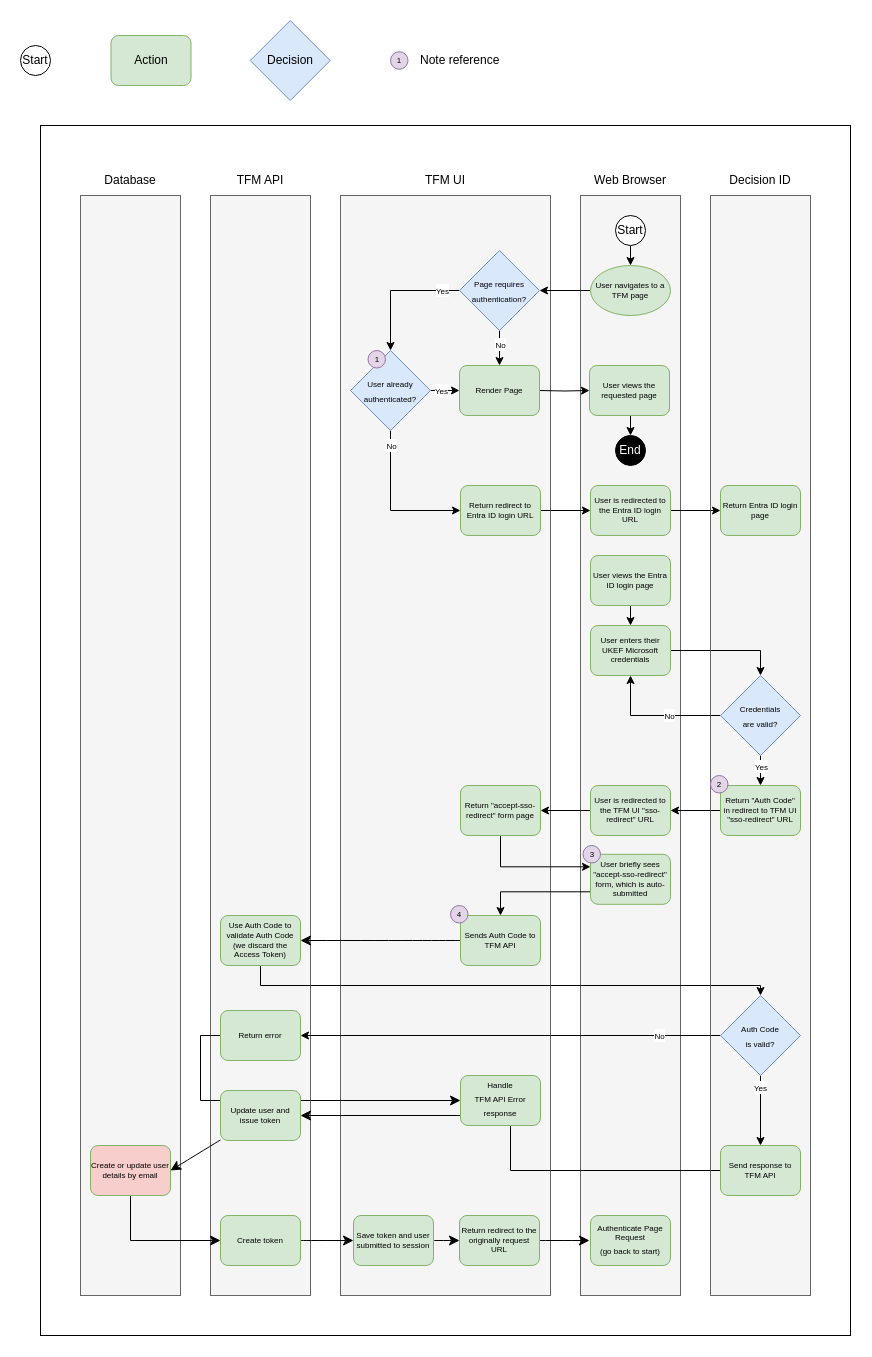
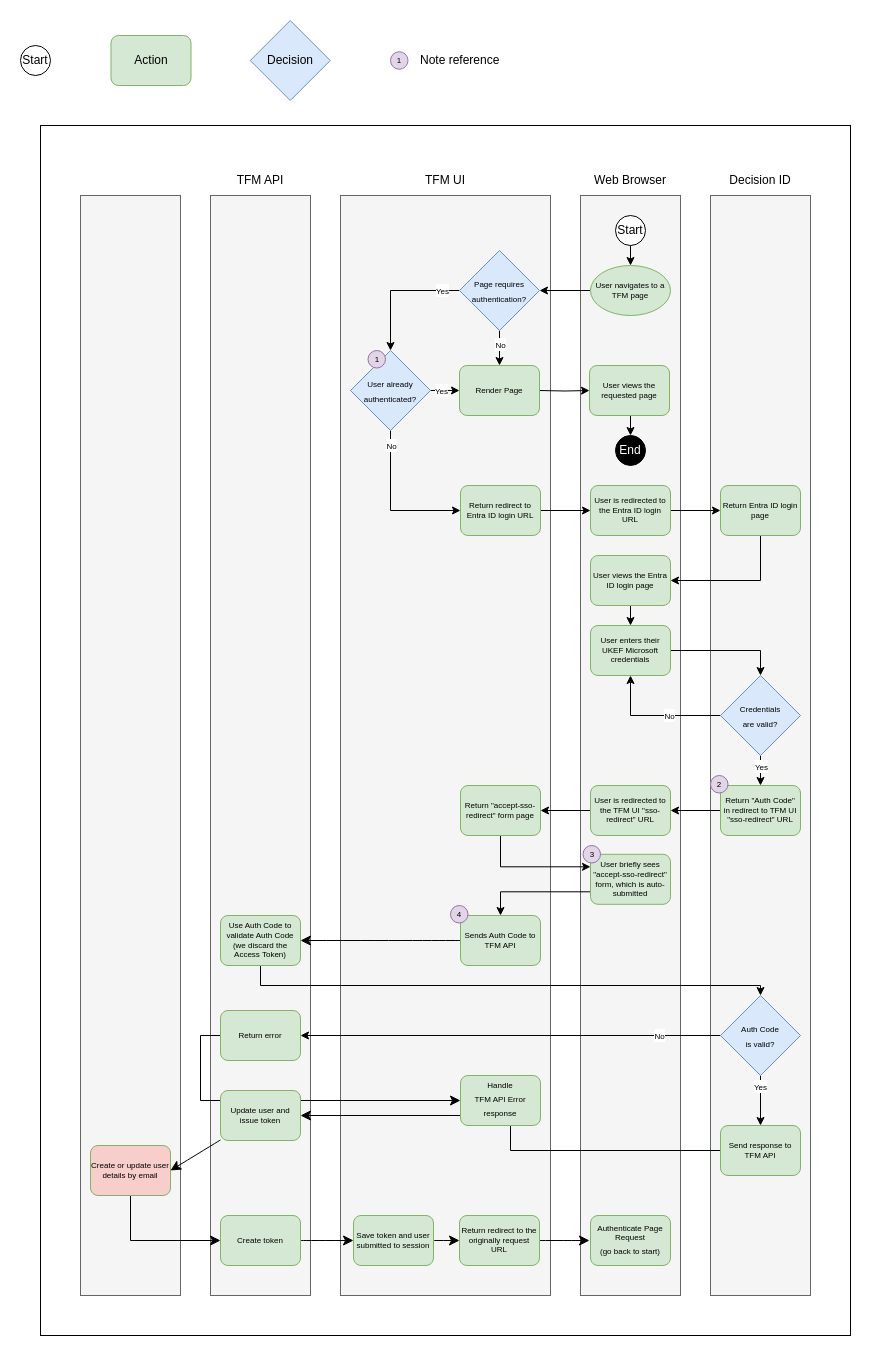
(131, 181) -> none
none -> (741, 581)
(761, 1171) -> (761, 1151)
